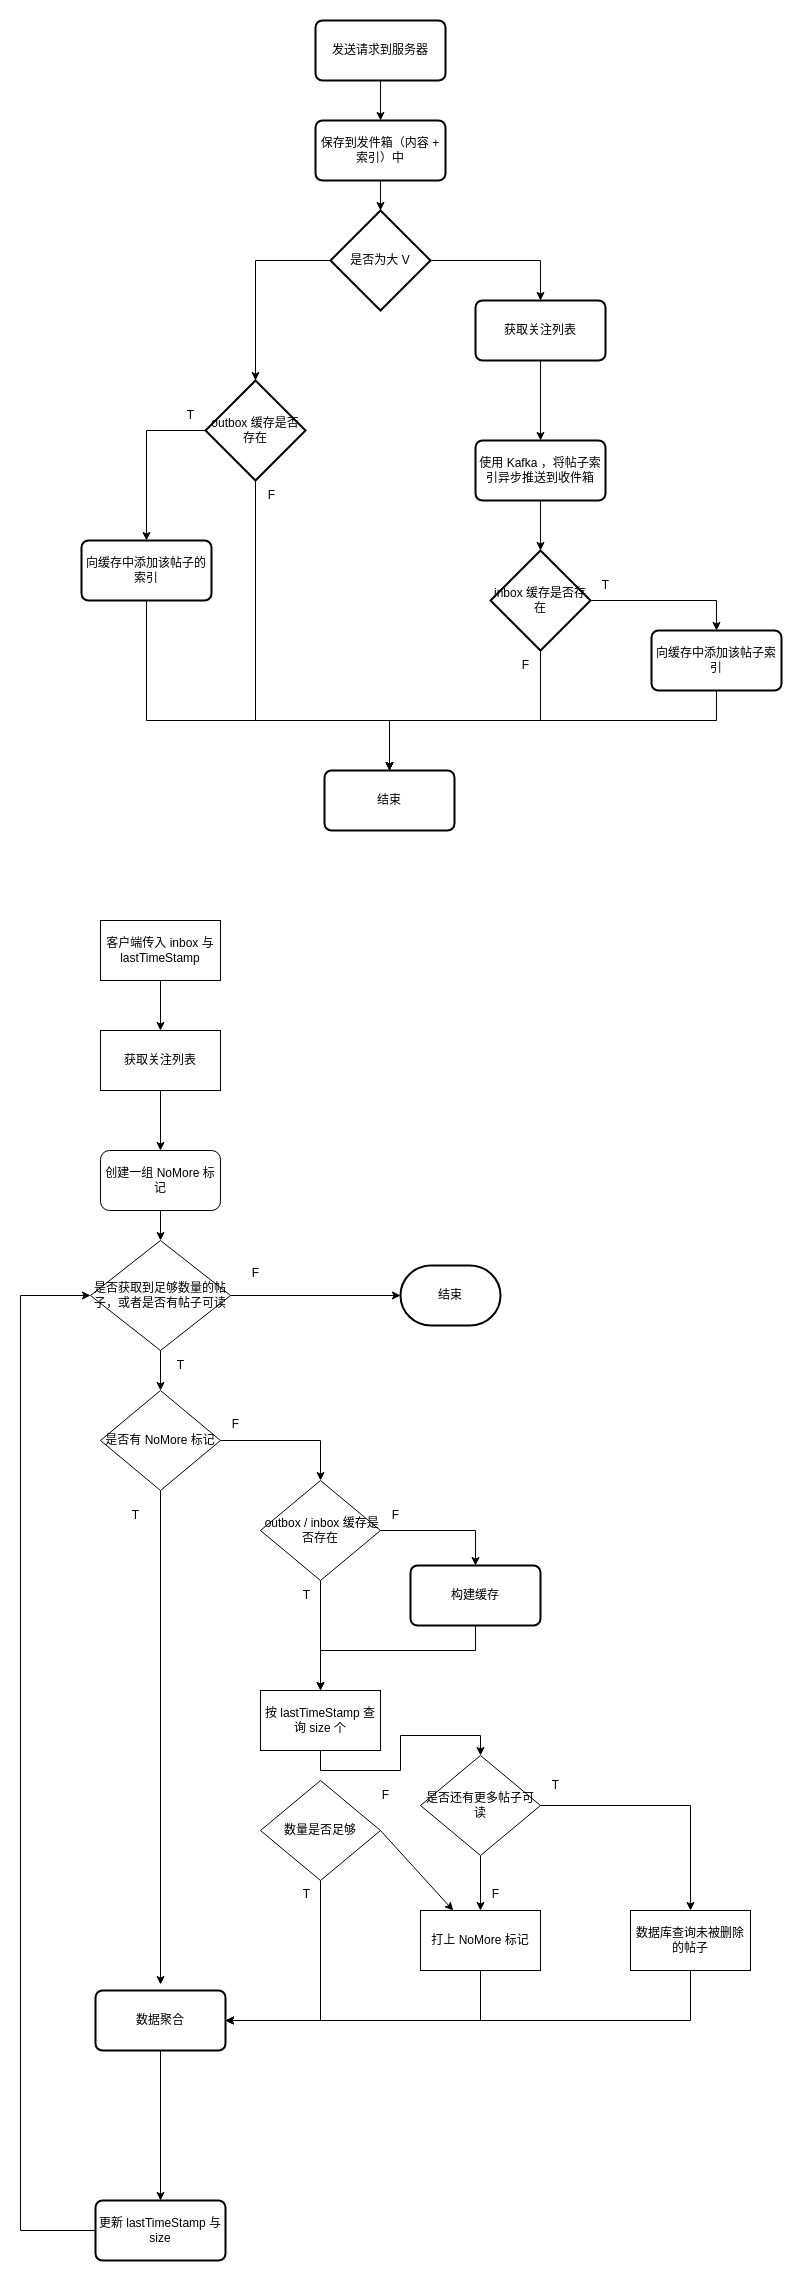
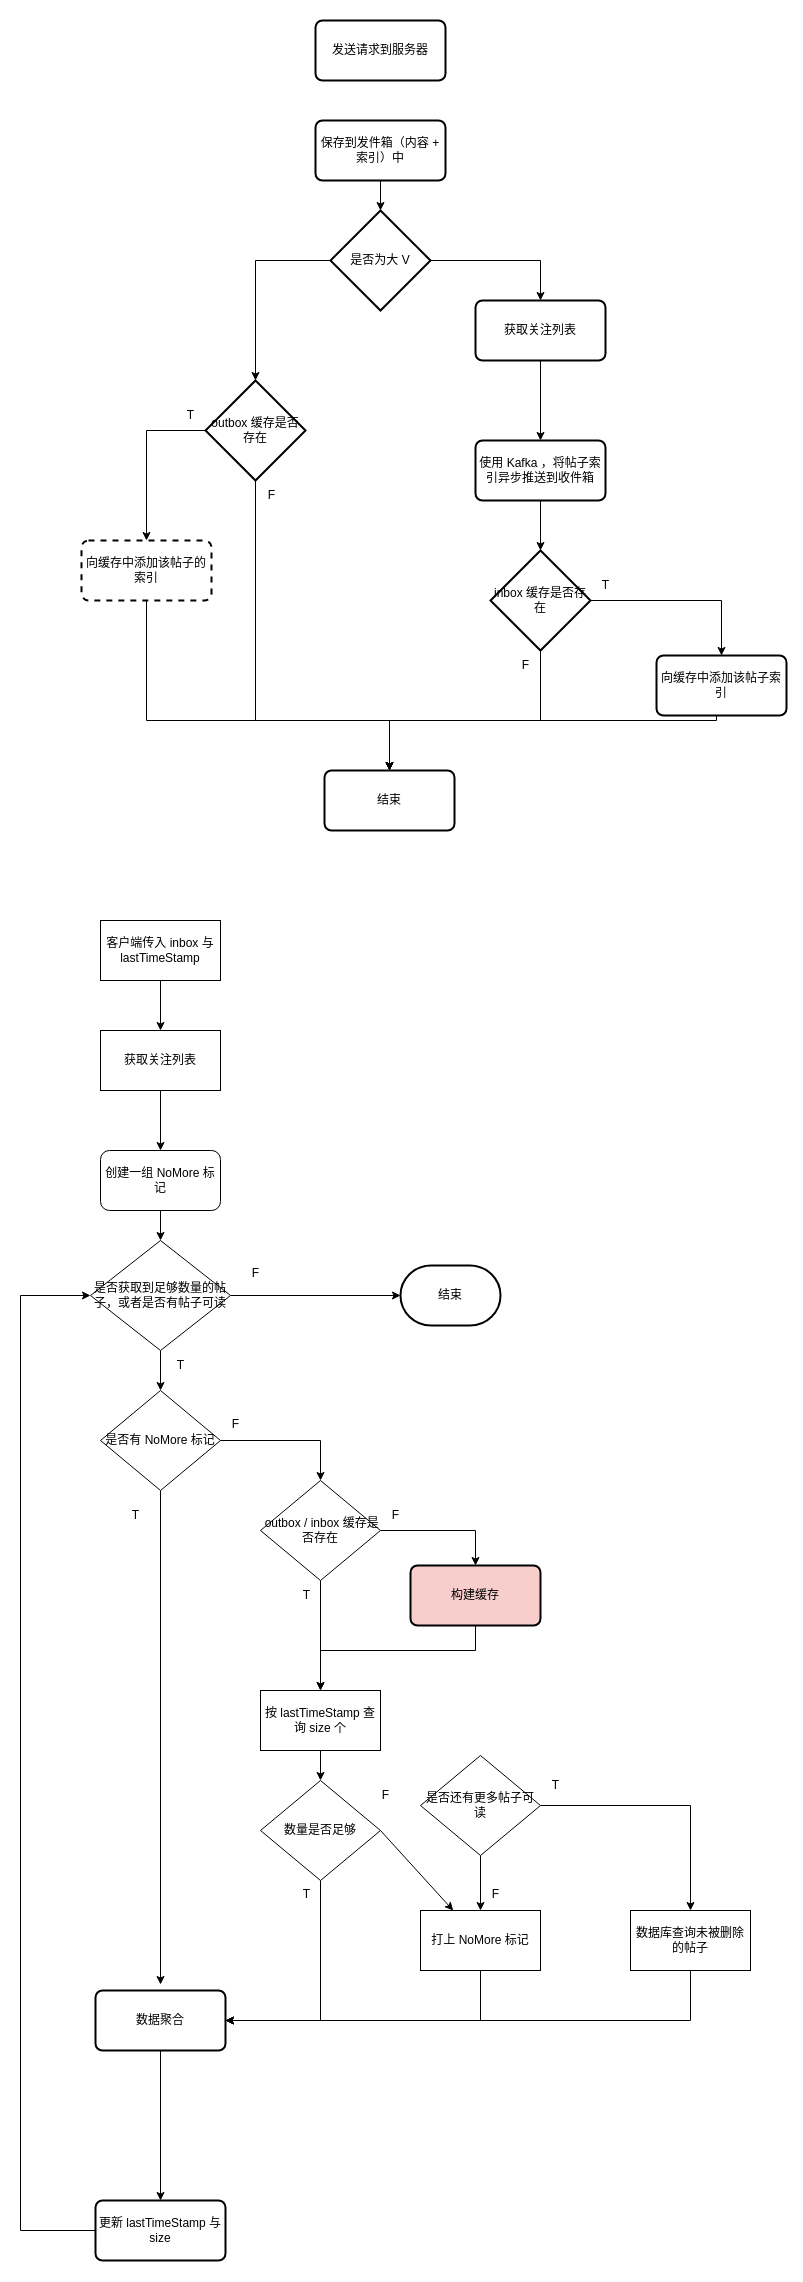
(381, 97) -> none
(147, 571) -> (147, 571)
(717, 661) -> (722, 686)
(476, 1596) -> (476, 1596)
(401, 1749) -> (321, 1771)
